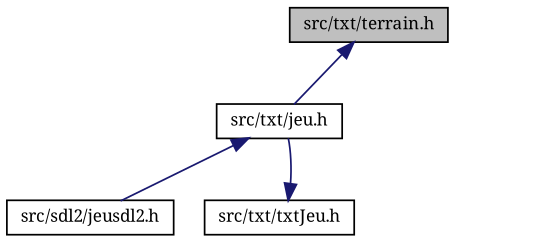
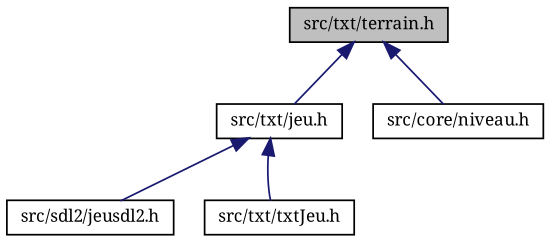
none -> (458, 121)
(291, 161) -> (268, 178)
